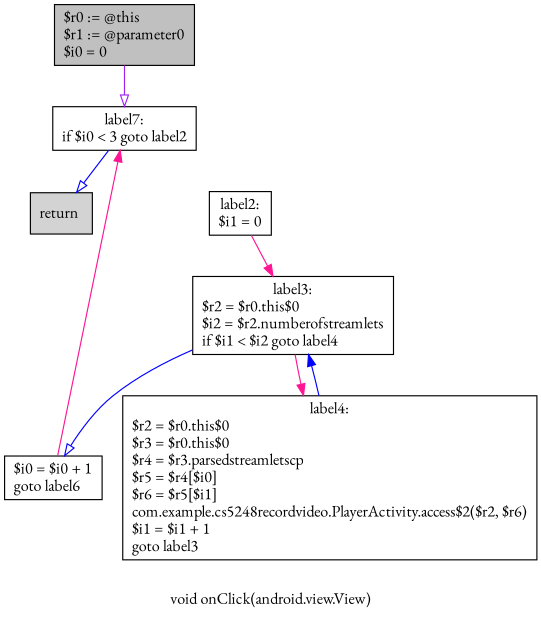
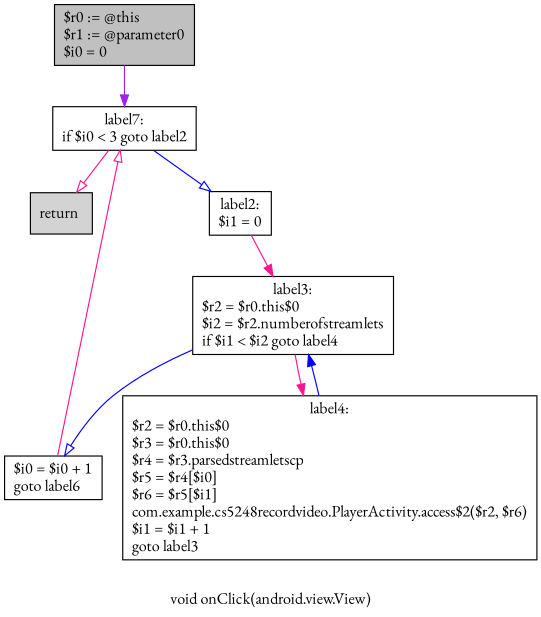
(124, 80) -> (124, 80)
(96, 167) -> (96, 167)
none -> (178, 168)
(88, 309) -> (88, 309)
